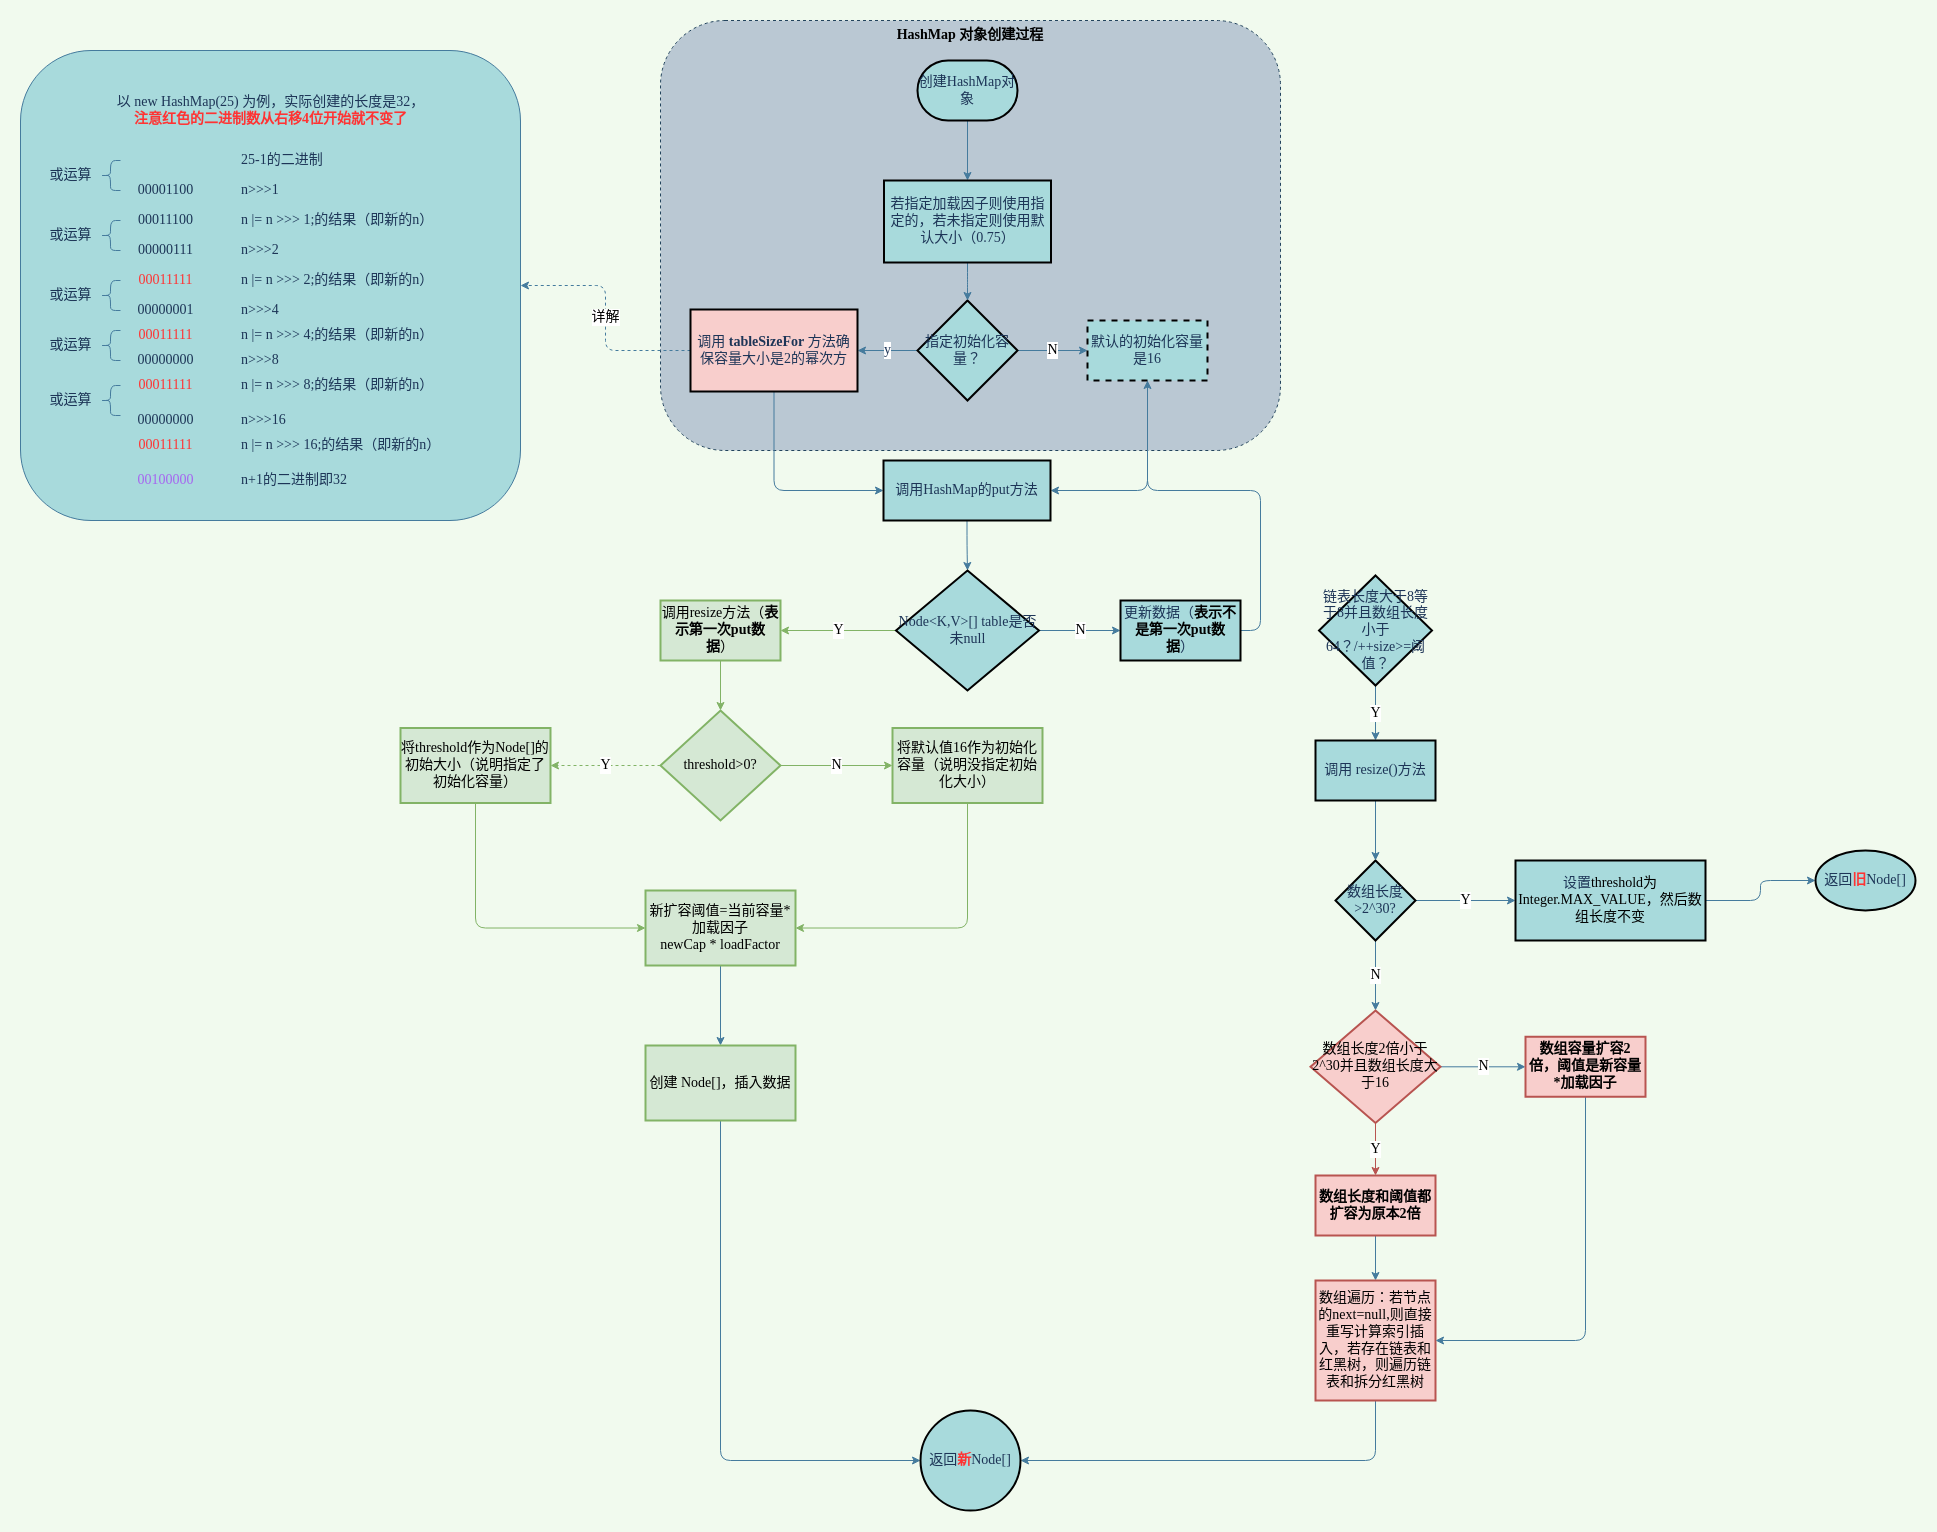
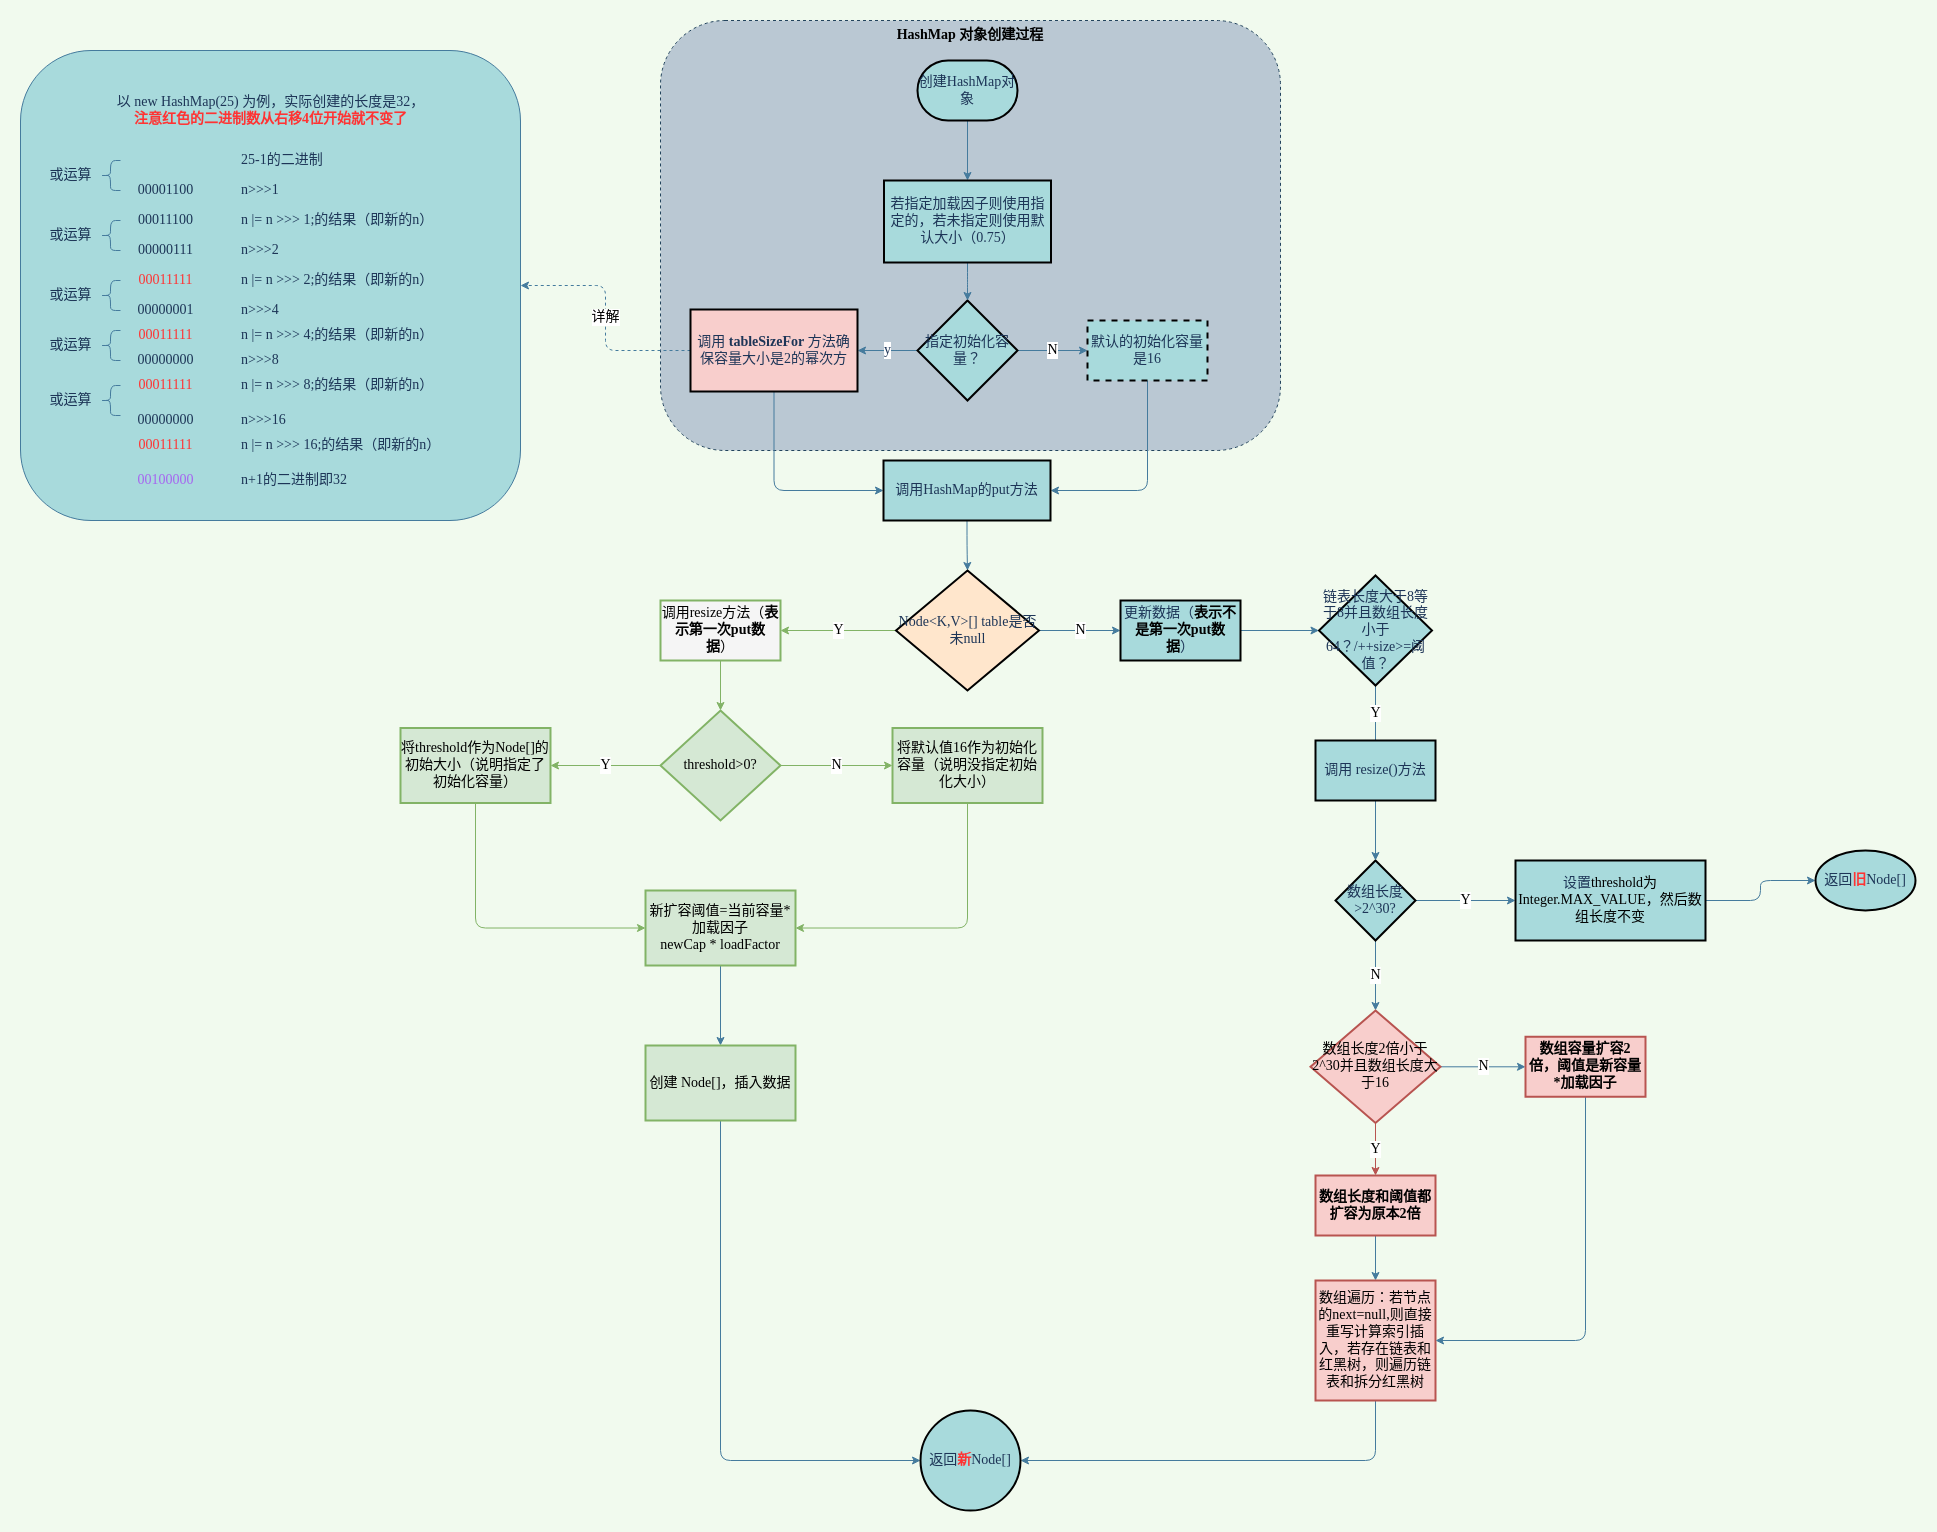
(1261, 511) -> (1282, 631)
(721, 631) -> (721, 631)
(968, 631) -> (968, 631)
(1376, 732) -> (1376, 734)
(635, 766) -> (635, 766)
